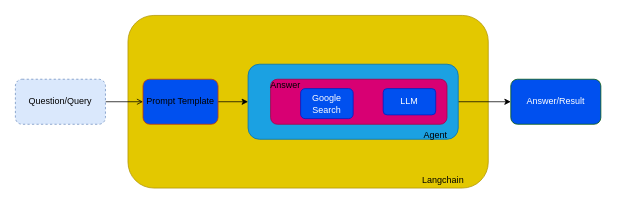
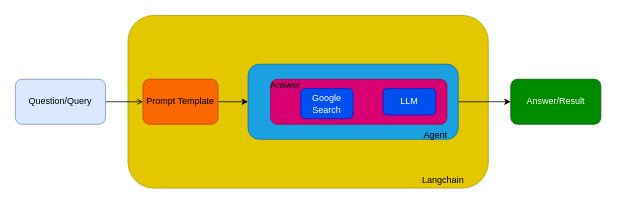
(60, 102) -> (60, 102)
(180, 102) -> (180, 102)
(555, 102) -> (555, 102)
